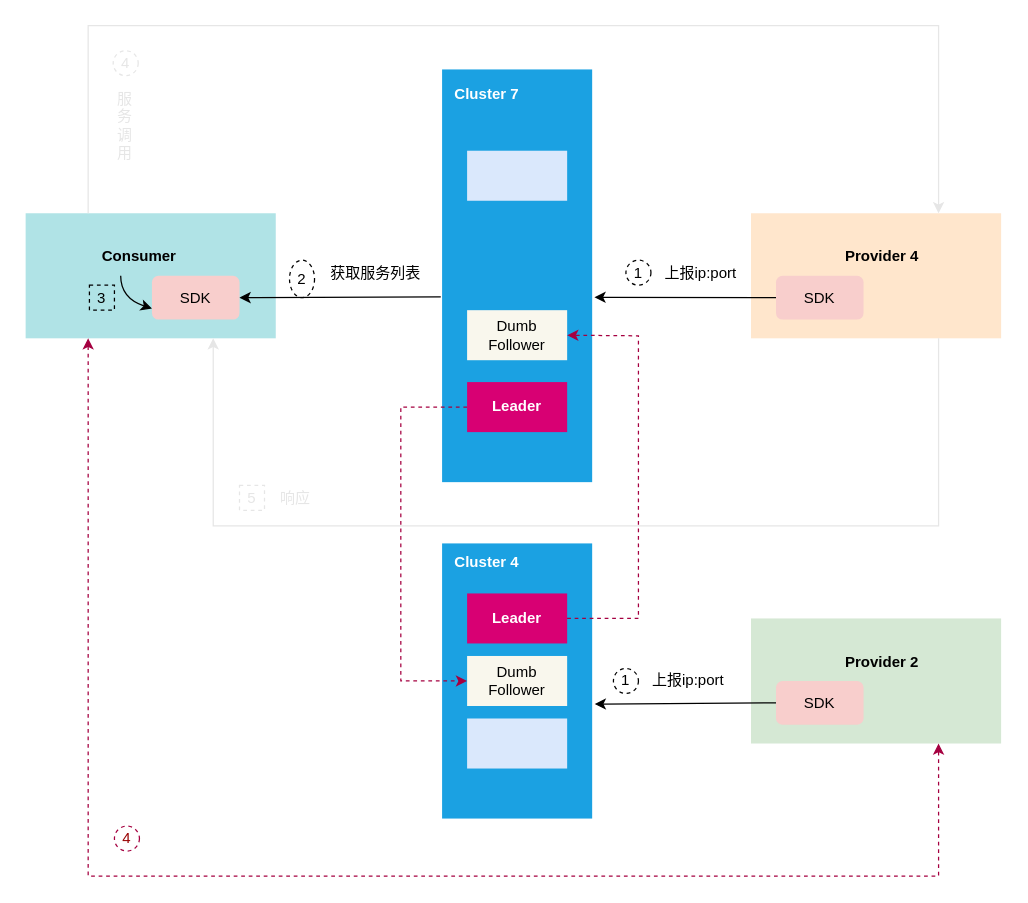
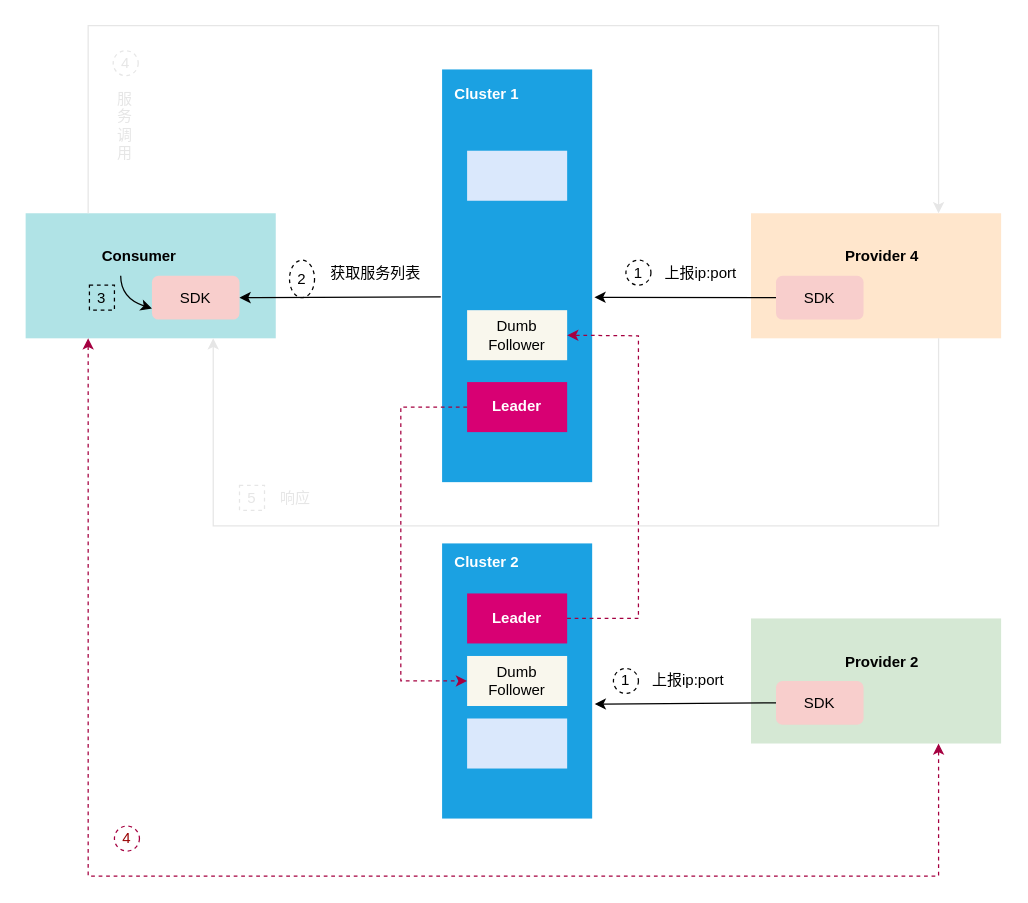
(487, 94) -> (487, 94)
(487, 562) -> (487, 562)
